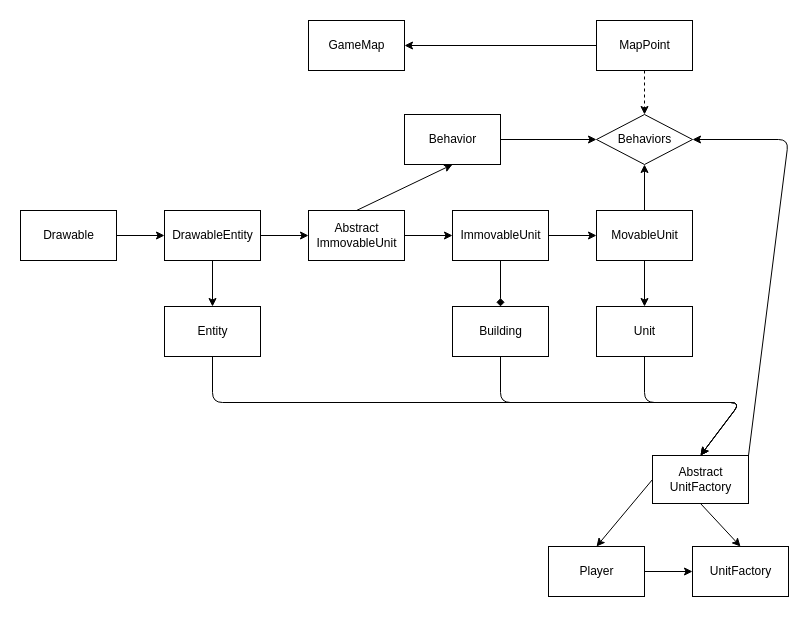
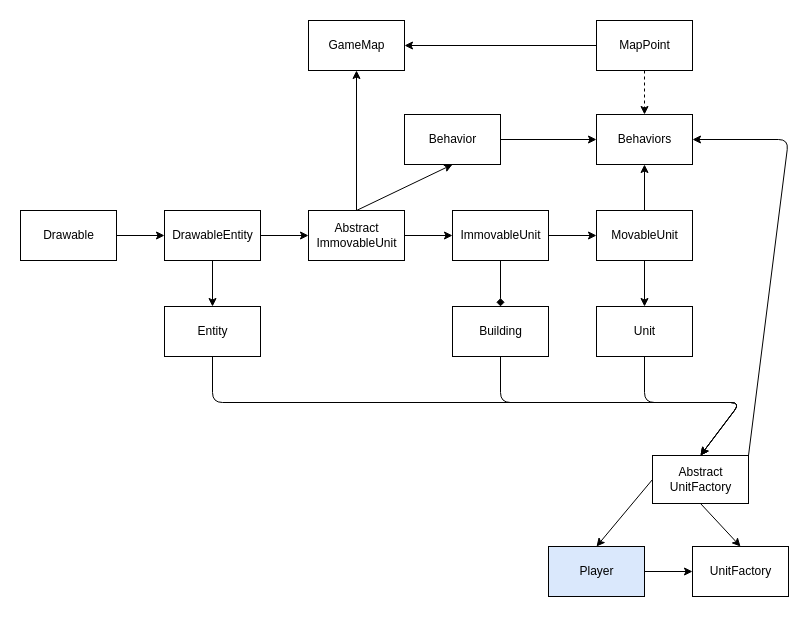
(645, 140) -> (645, 140)
none -> (357, 143)
(597, 572) -> (597, 572)
